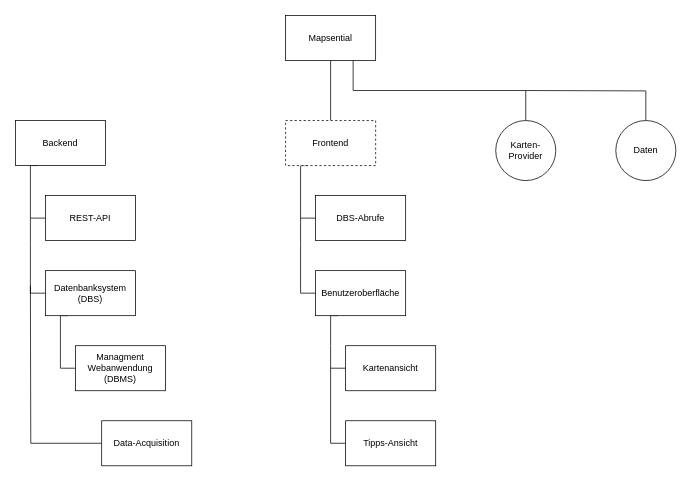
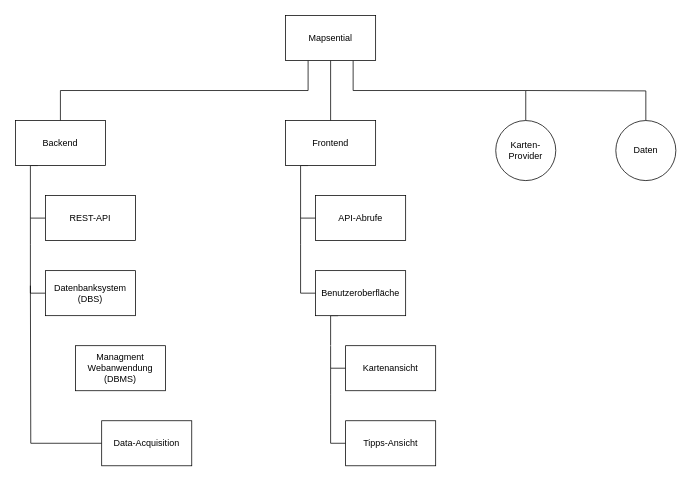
none -> (185, 90)
(330, 143) -> (330, 143)
(360, 218) -> (360, 218)
(60, 349) -> none
